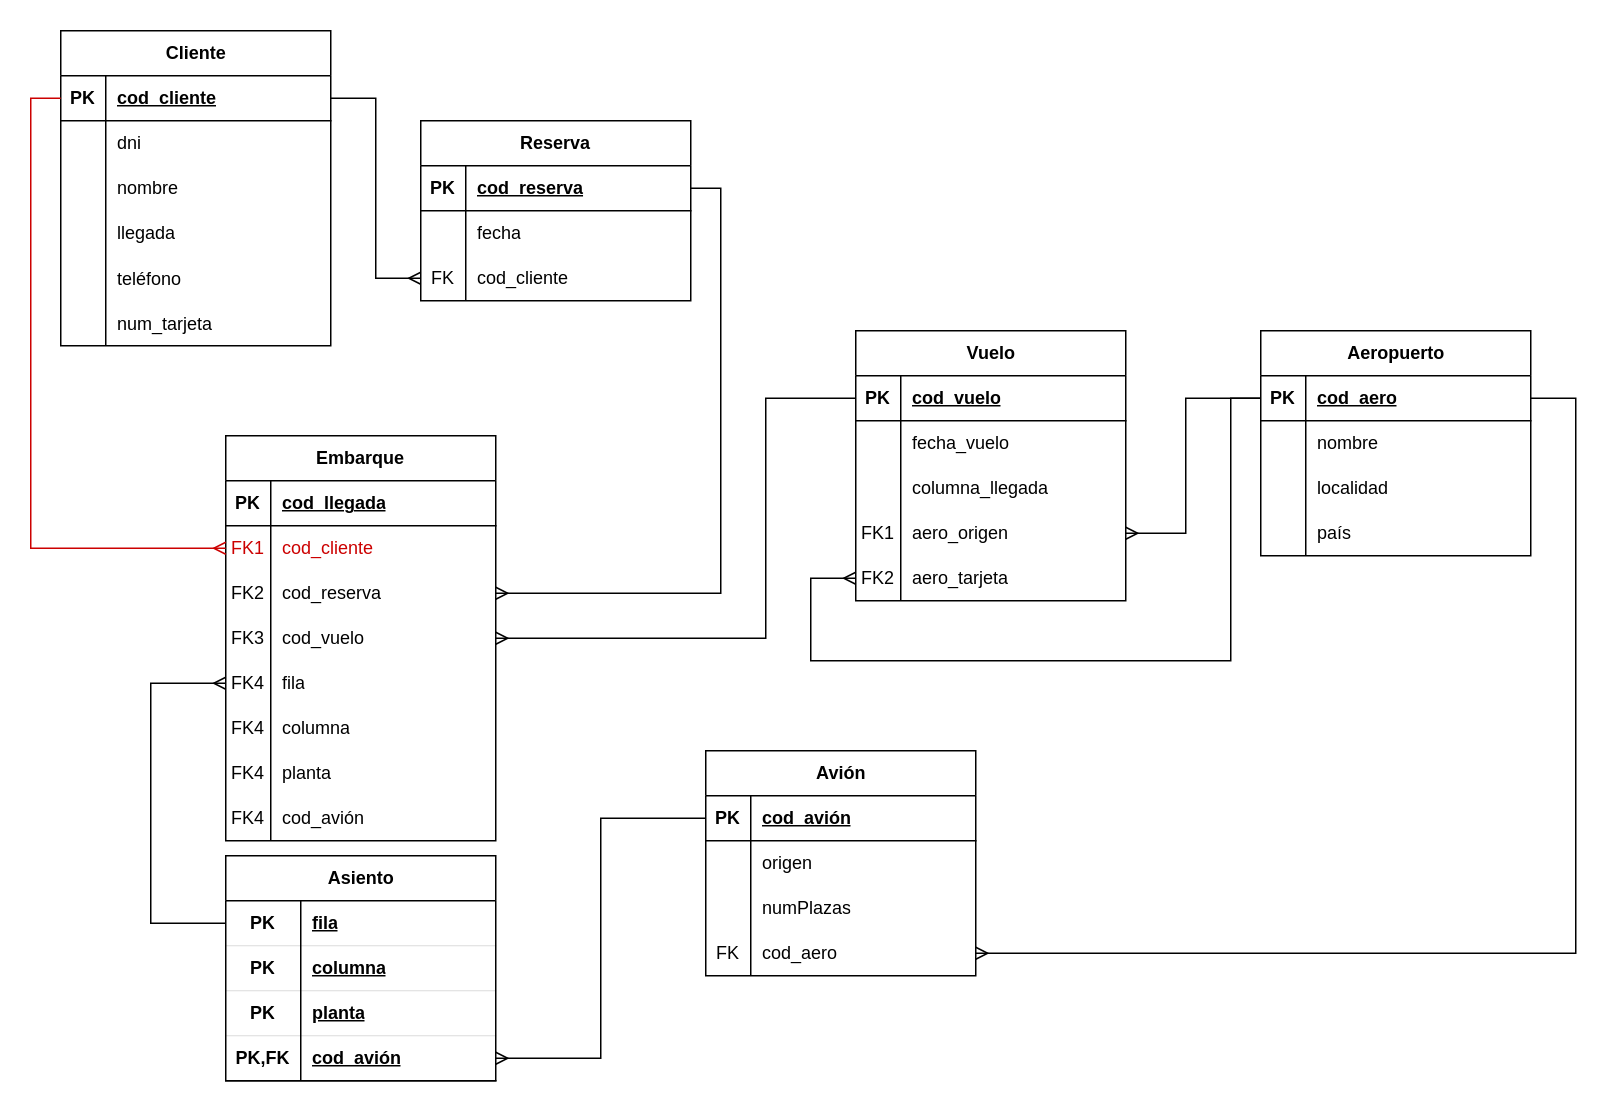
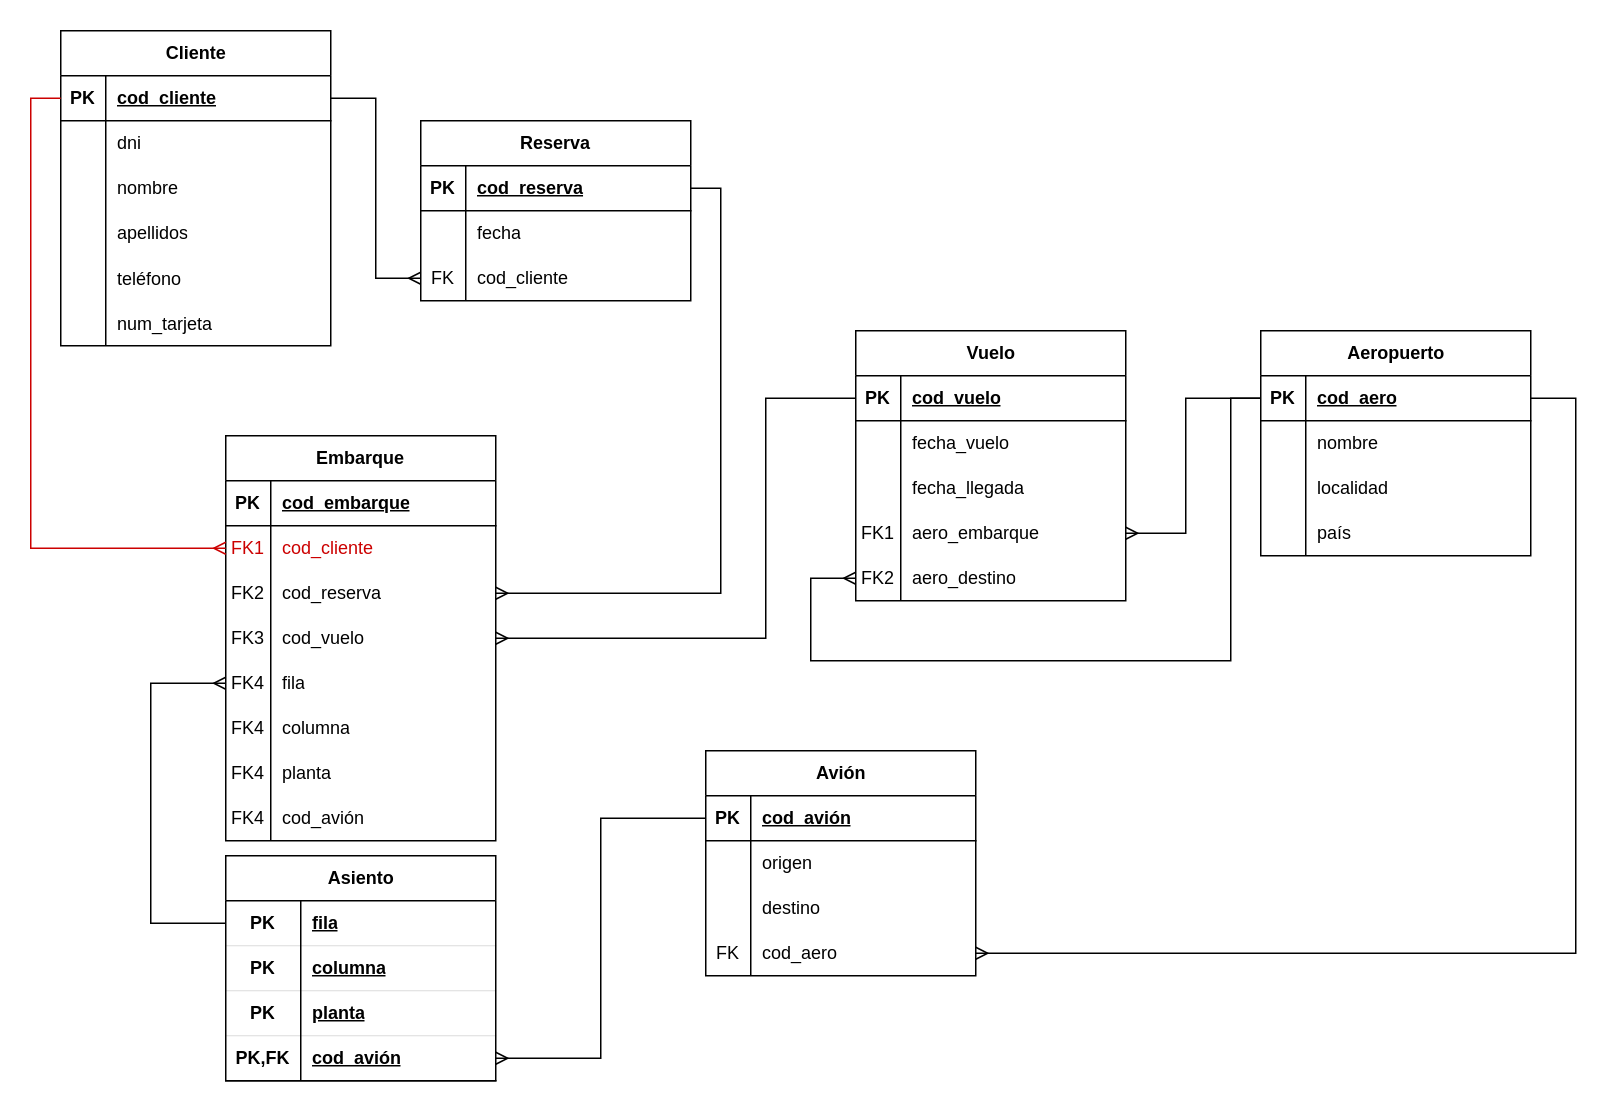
(148, 233) -> (156, 233)
(981, 488) -> (974, 488)
(334, 503) -> (343, 503)
(966, 533) -> (978, 533)
(973, 578) -> (971, 578)
(806, 908) -> (796, 908)
